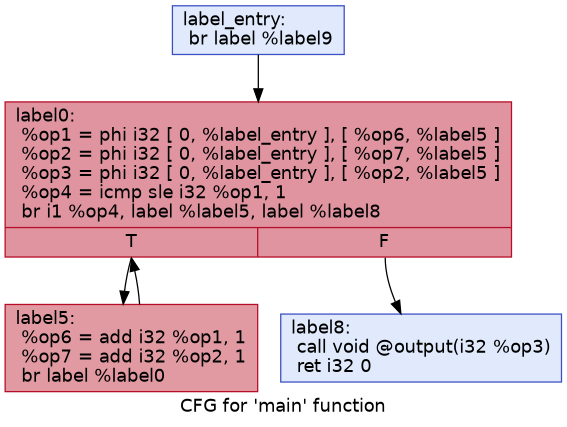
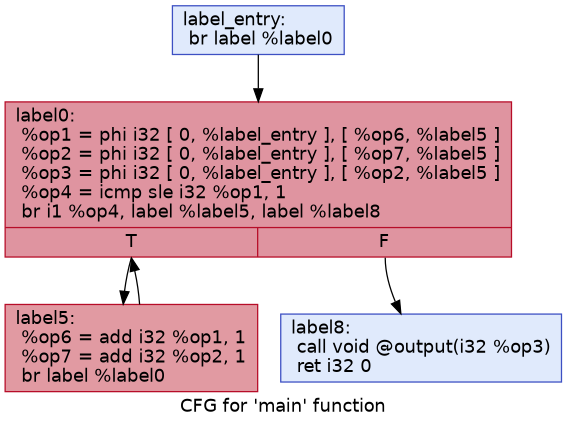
(258, 39) -> (258, 39)
